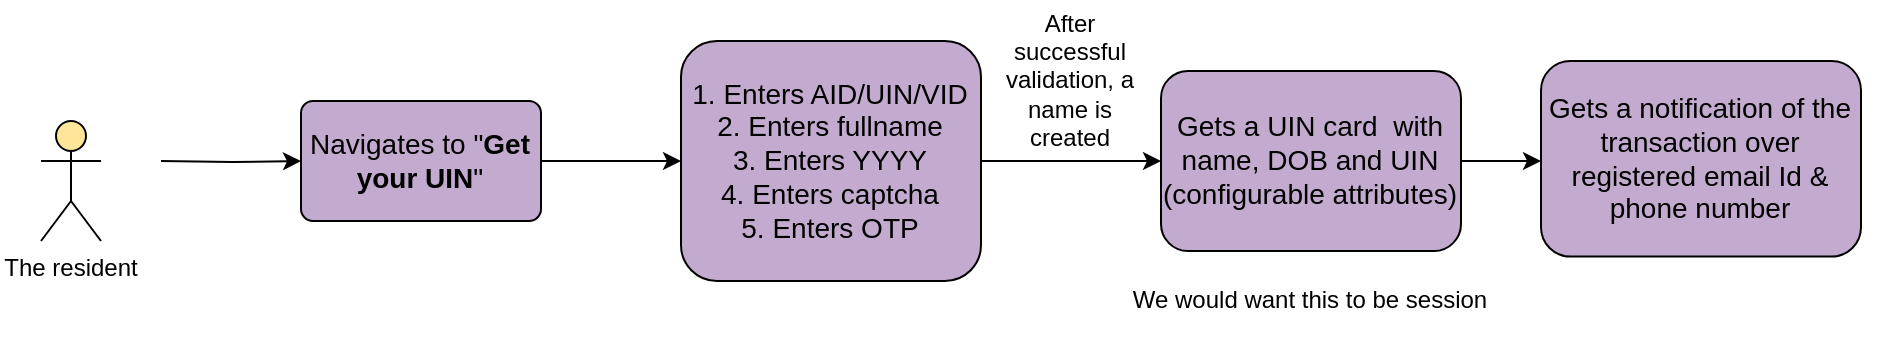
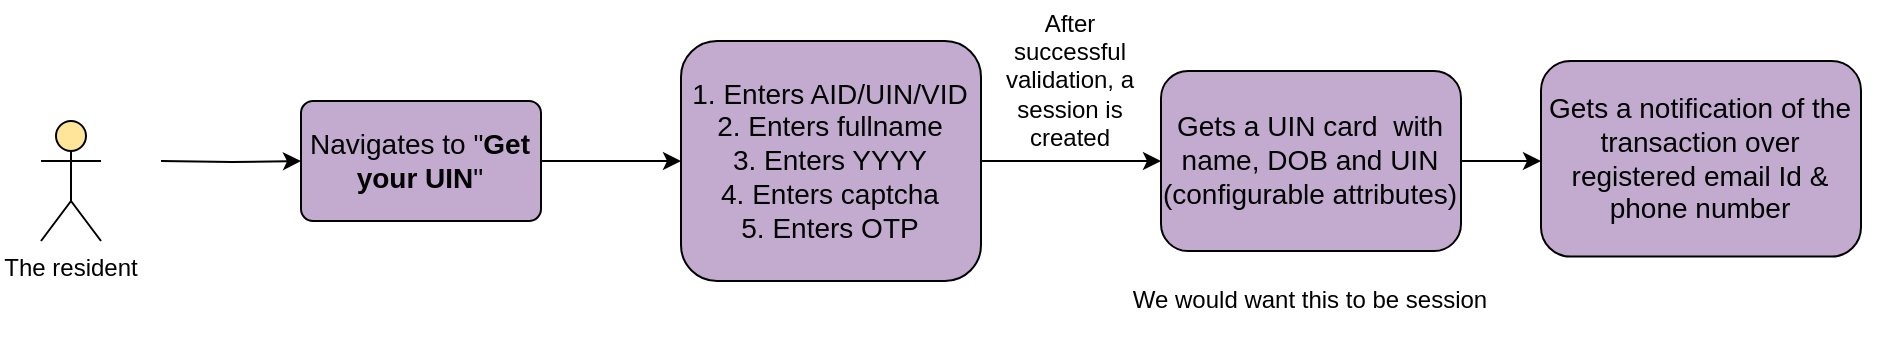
(1071, 81) -> (1071, 81)
